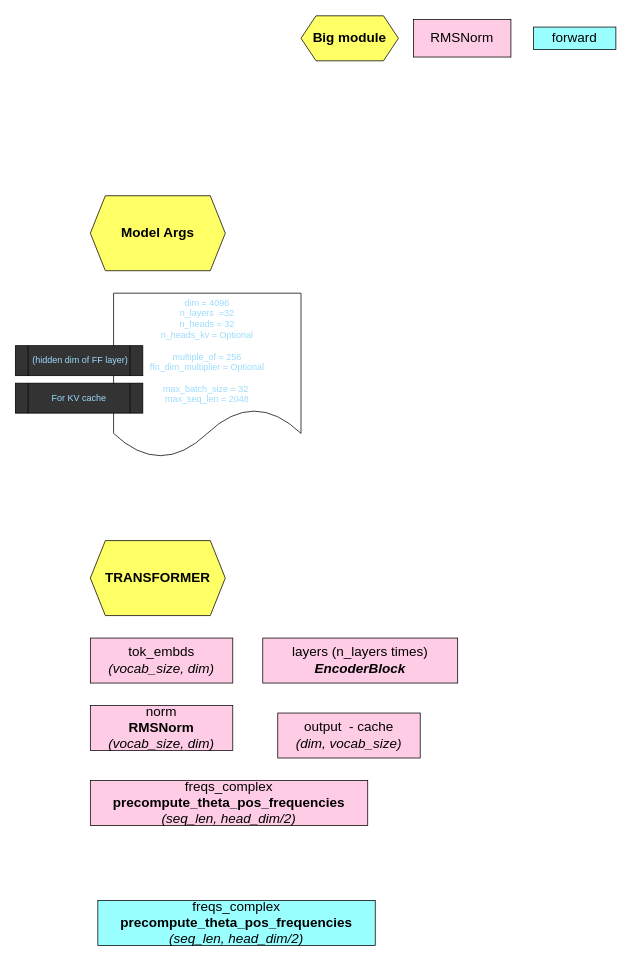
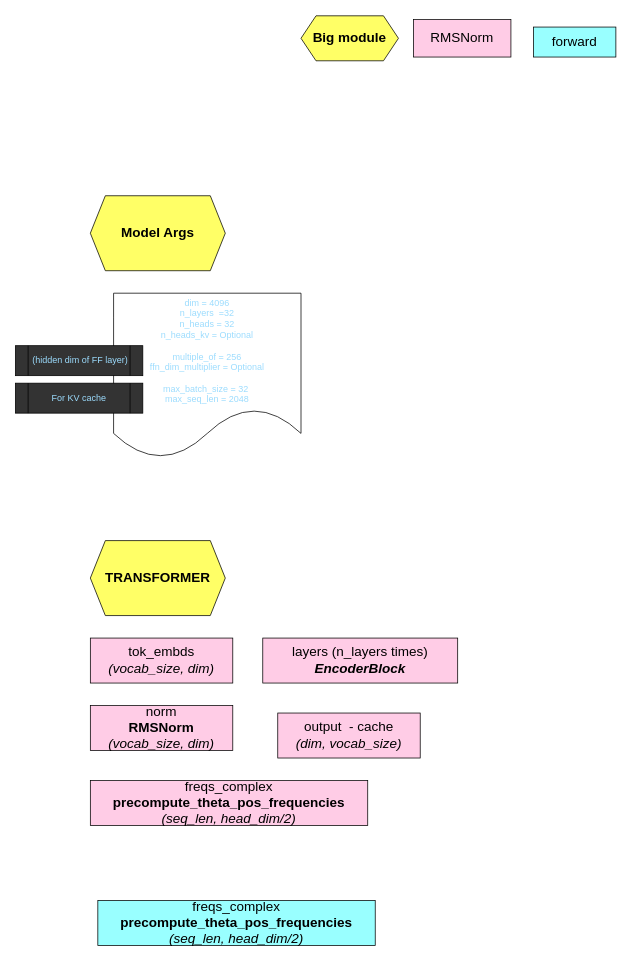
(575, 38) -> (575, 42)
